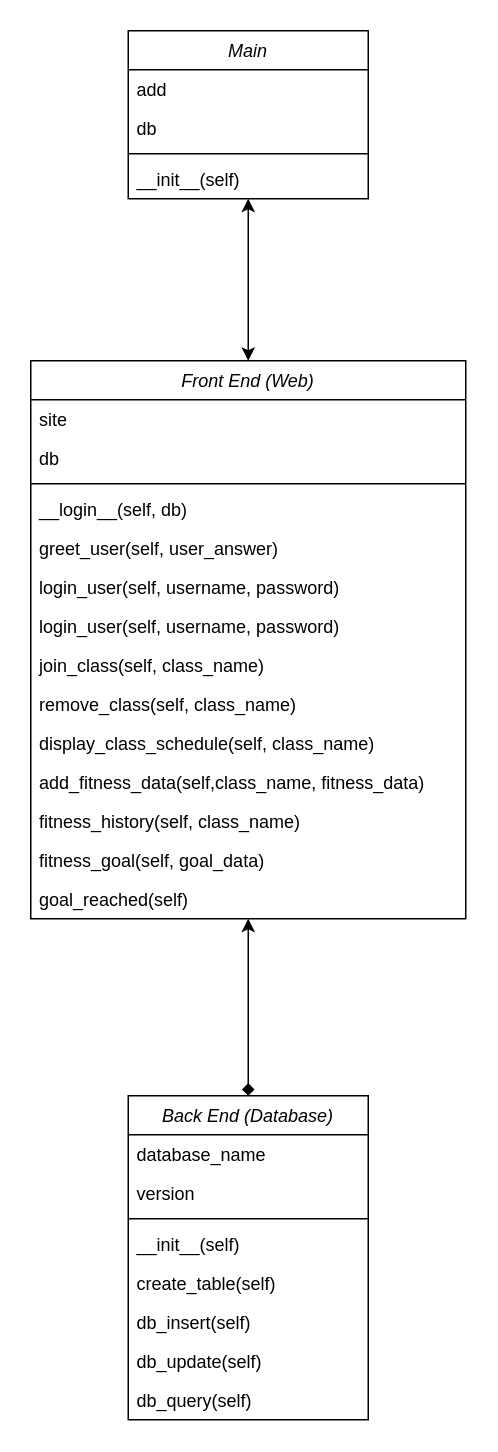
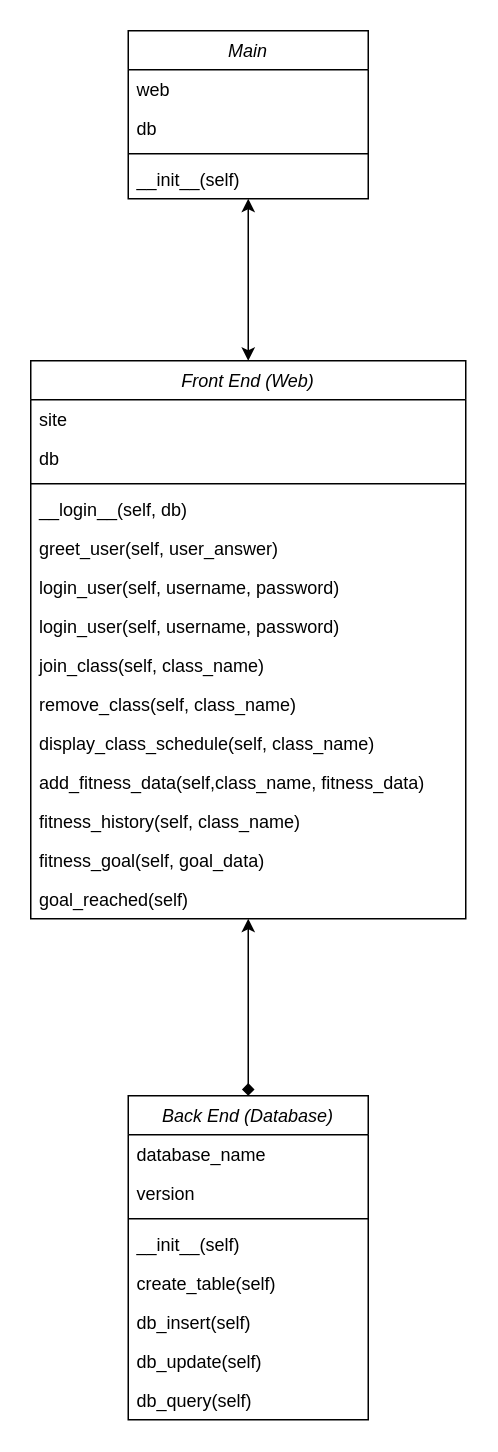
(152, 90) -> (152, 90)
